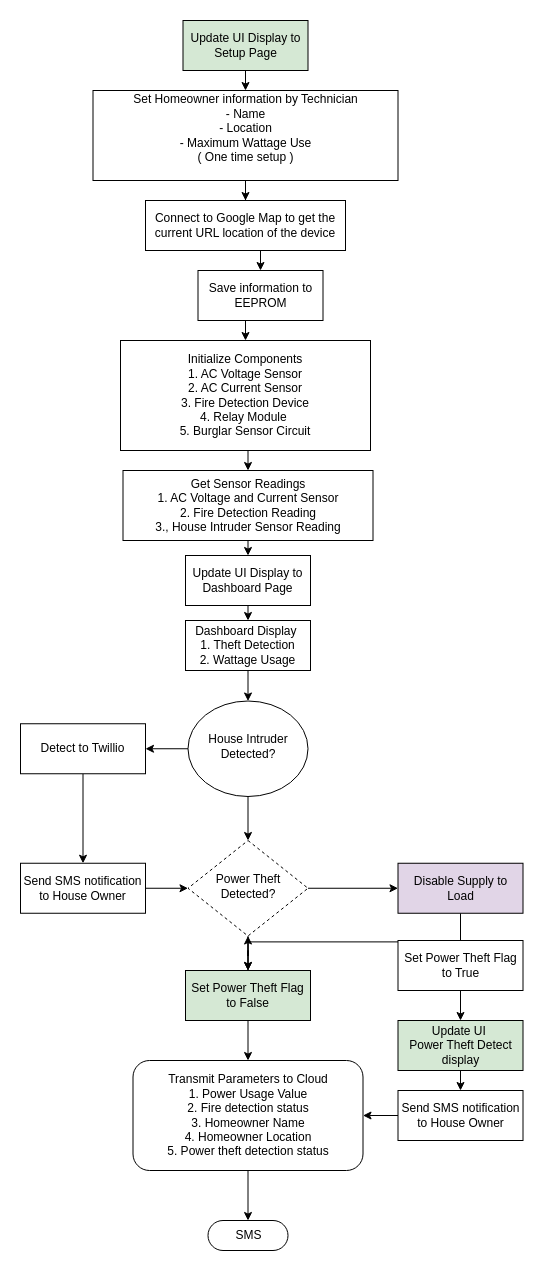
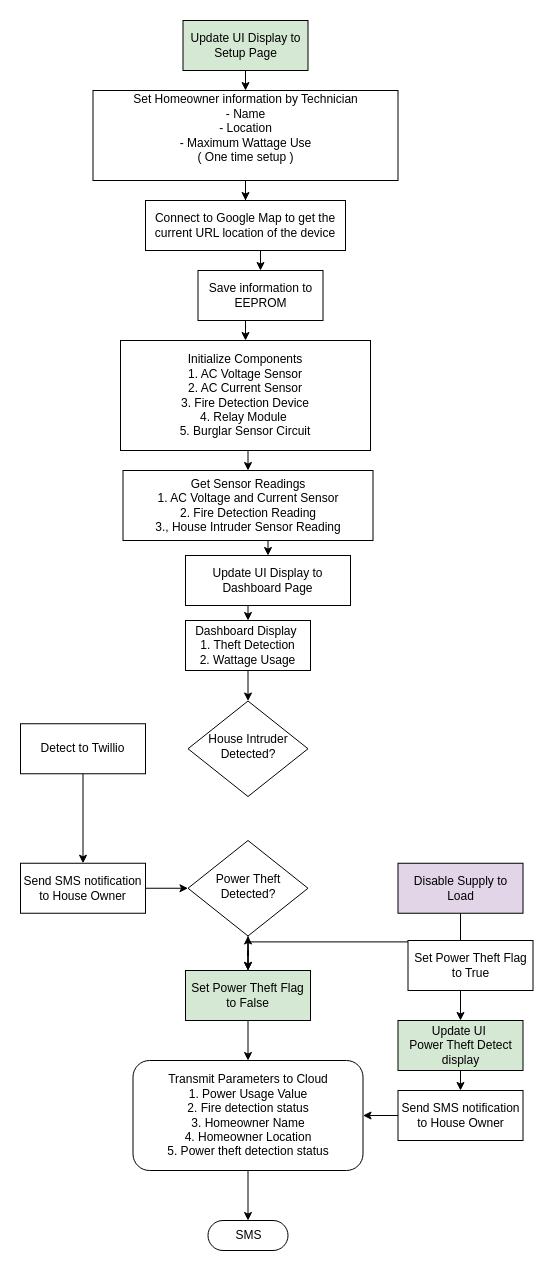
(248, 581) -> (268, 581)
(170, 749) -> none
(248, 749) -> (248, 749)
(248, 815) -> none
(248, 888) -> (248, 888)
(349, 888) -> none
(461, 966) -> (471, 966)
